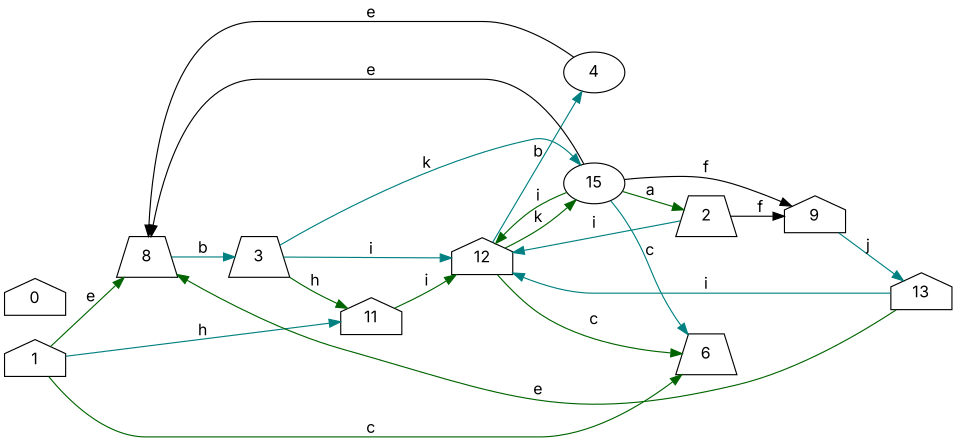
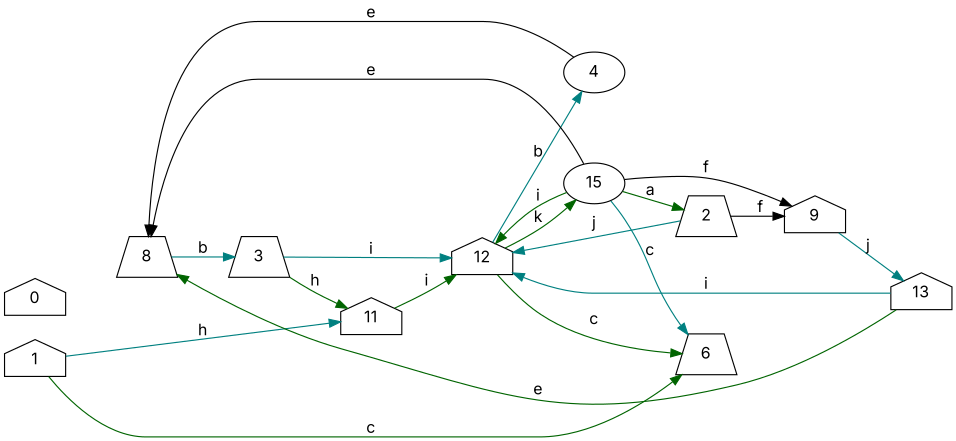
(423, 174) -> none
(594, 224) -> (594, 224)
(83, 316) -> none
